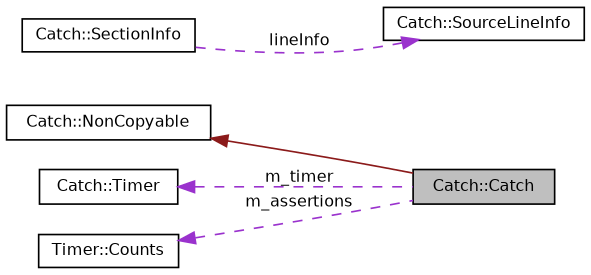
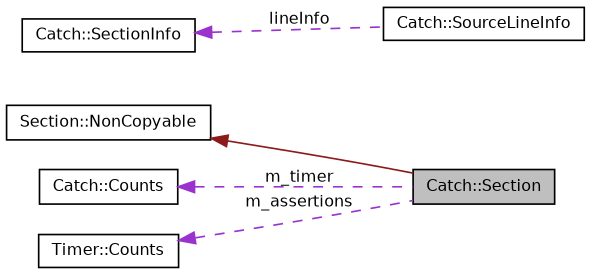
(299, 53) -> (298, 30)
(109, 123) -> (109, 123)
(109, 187) -> (109, 187)
(484, 187) -> (484, 187)
